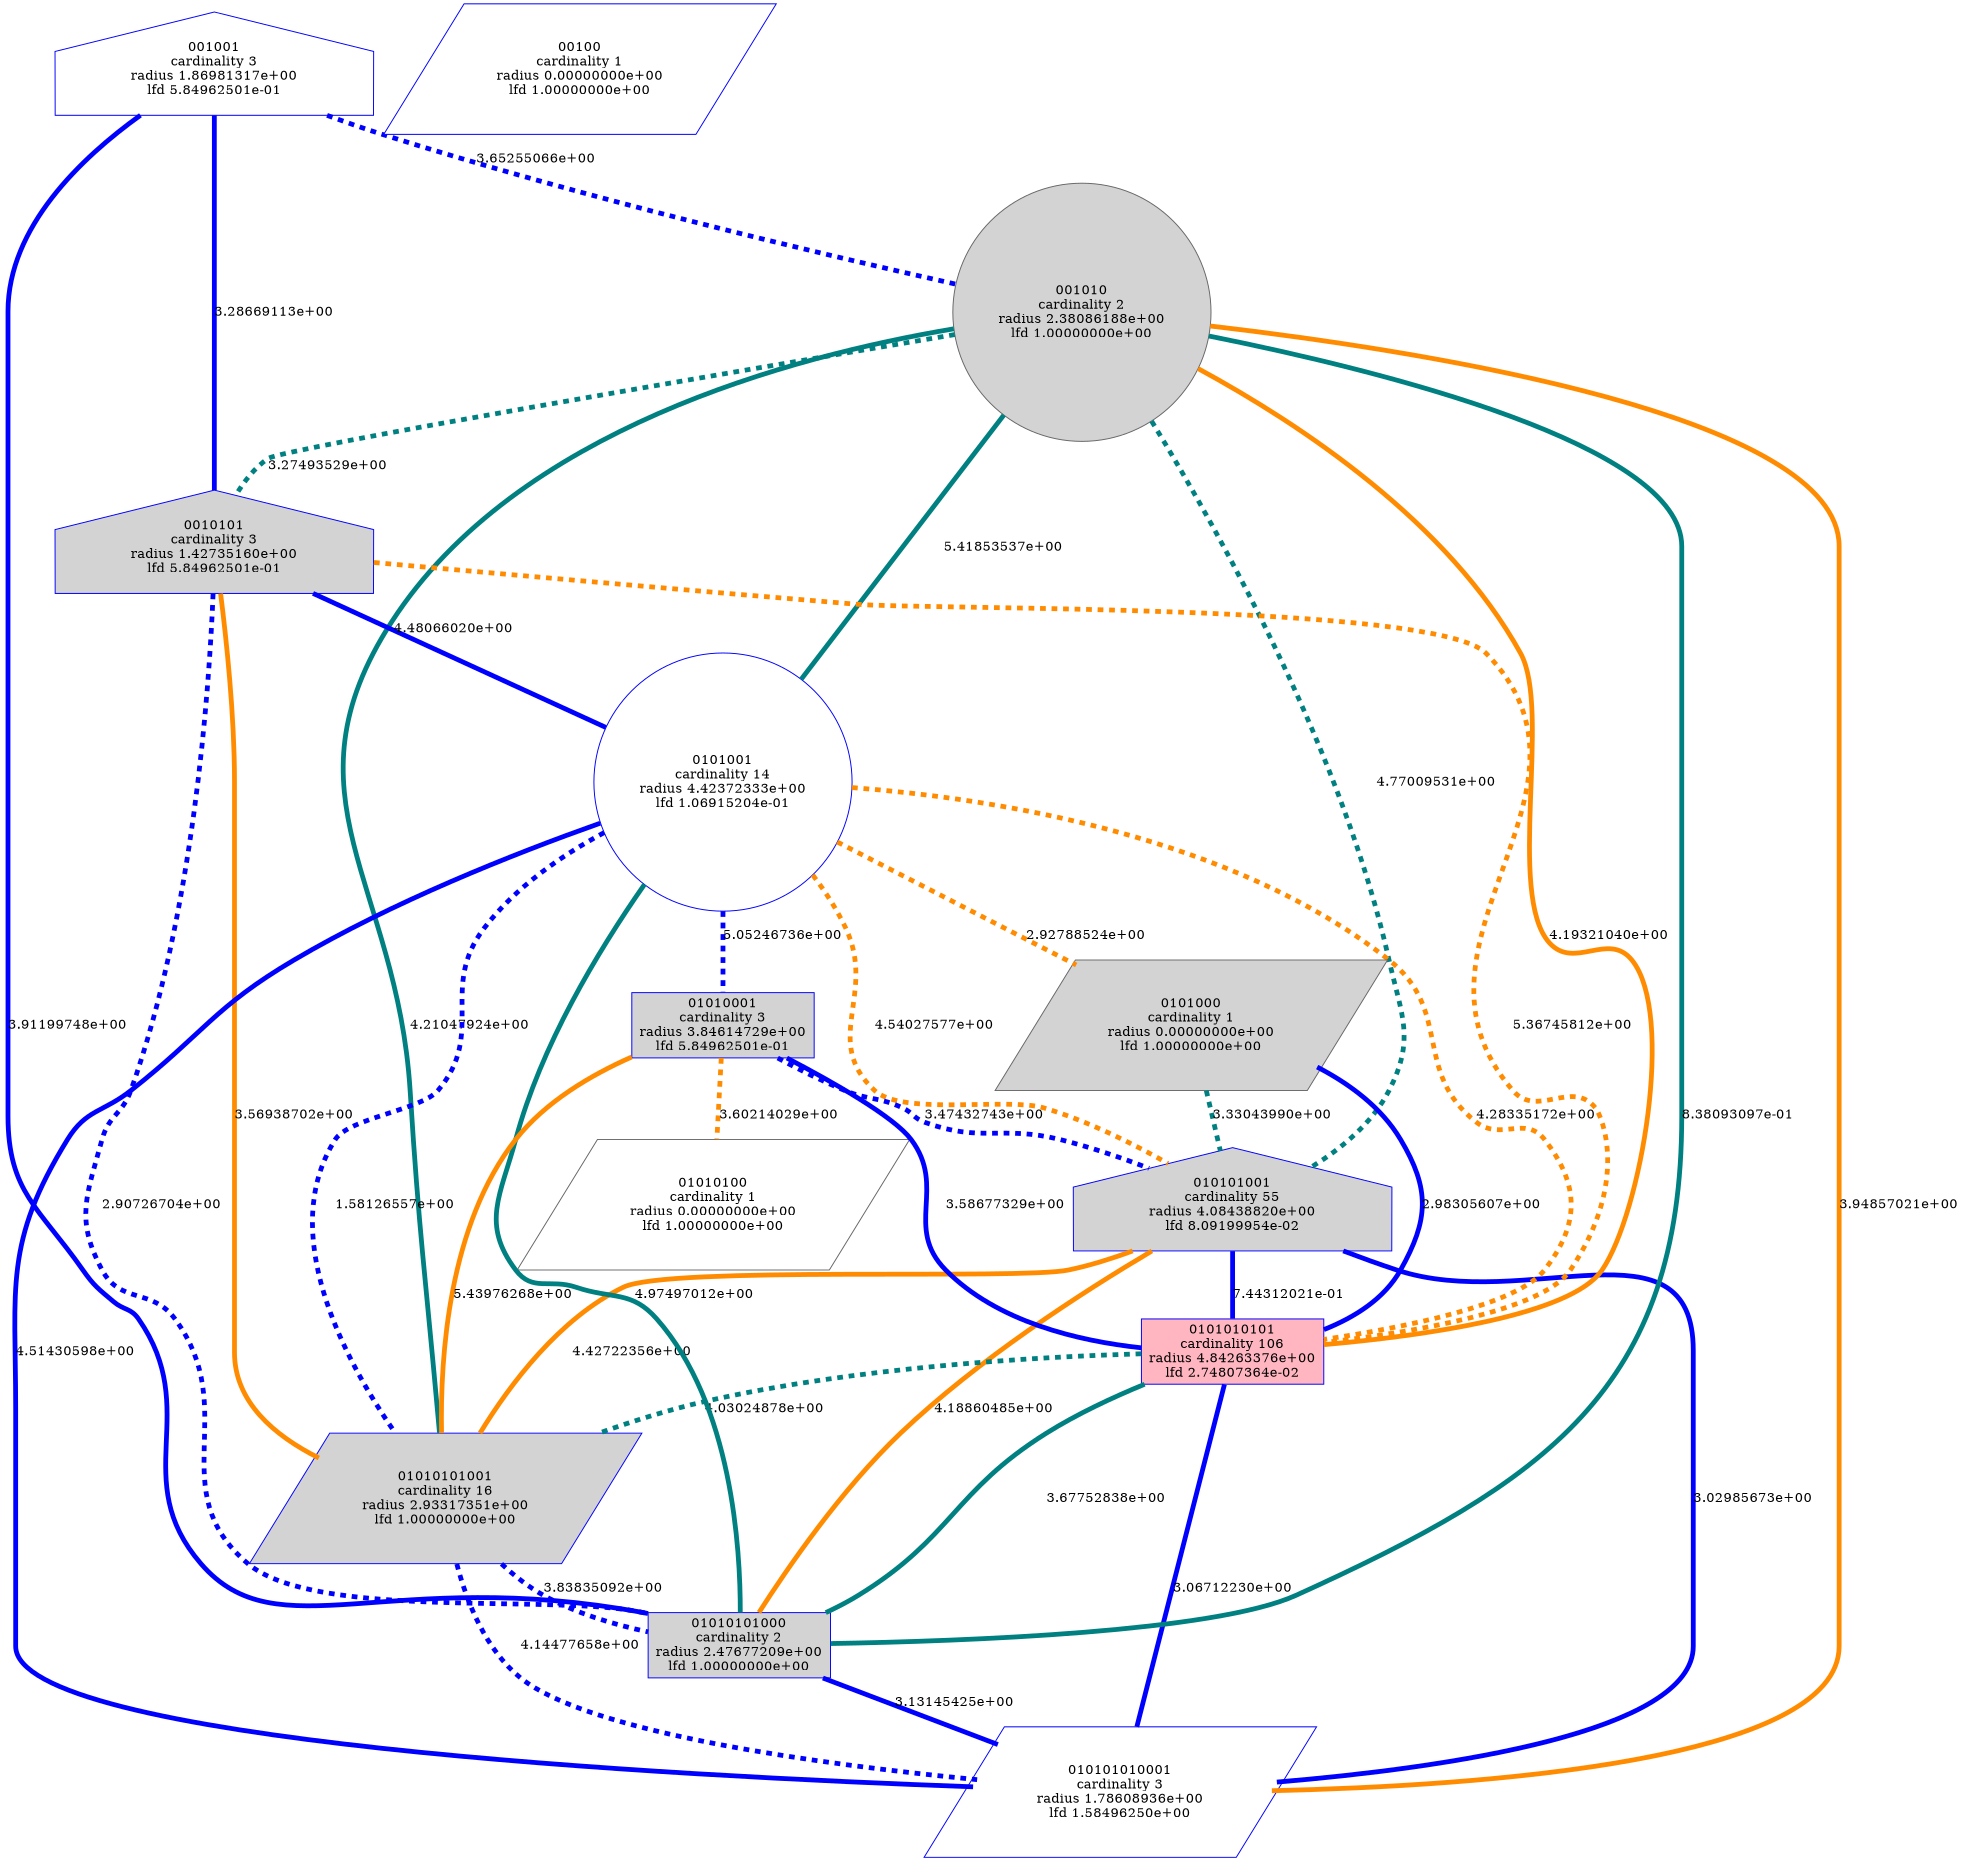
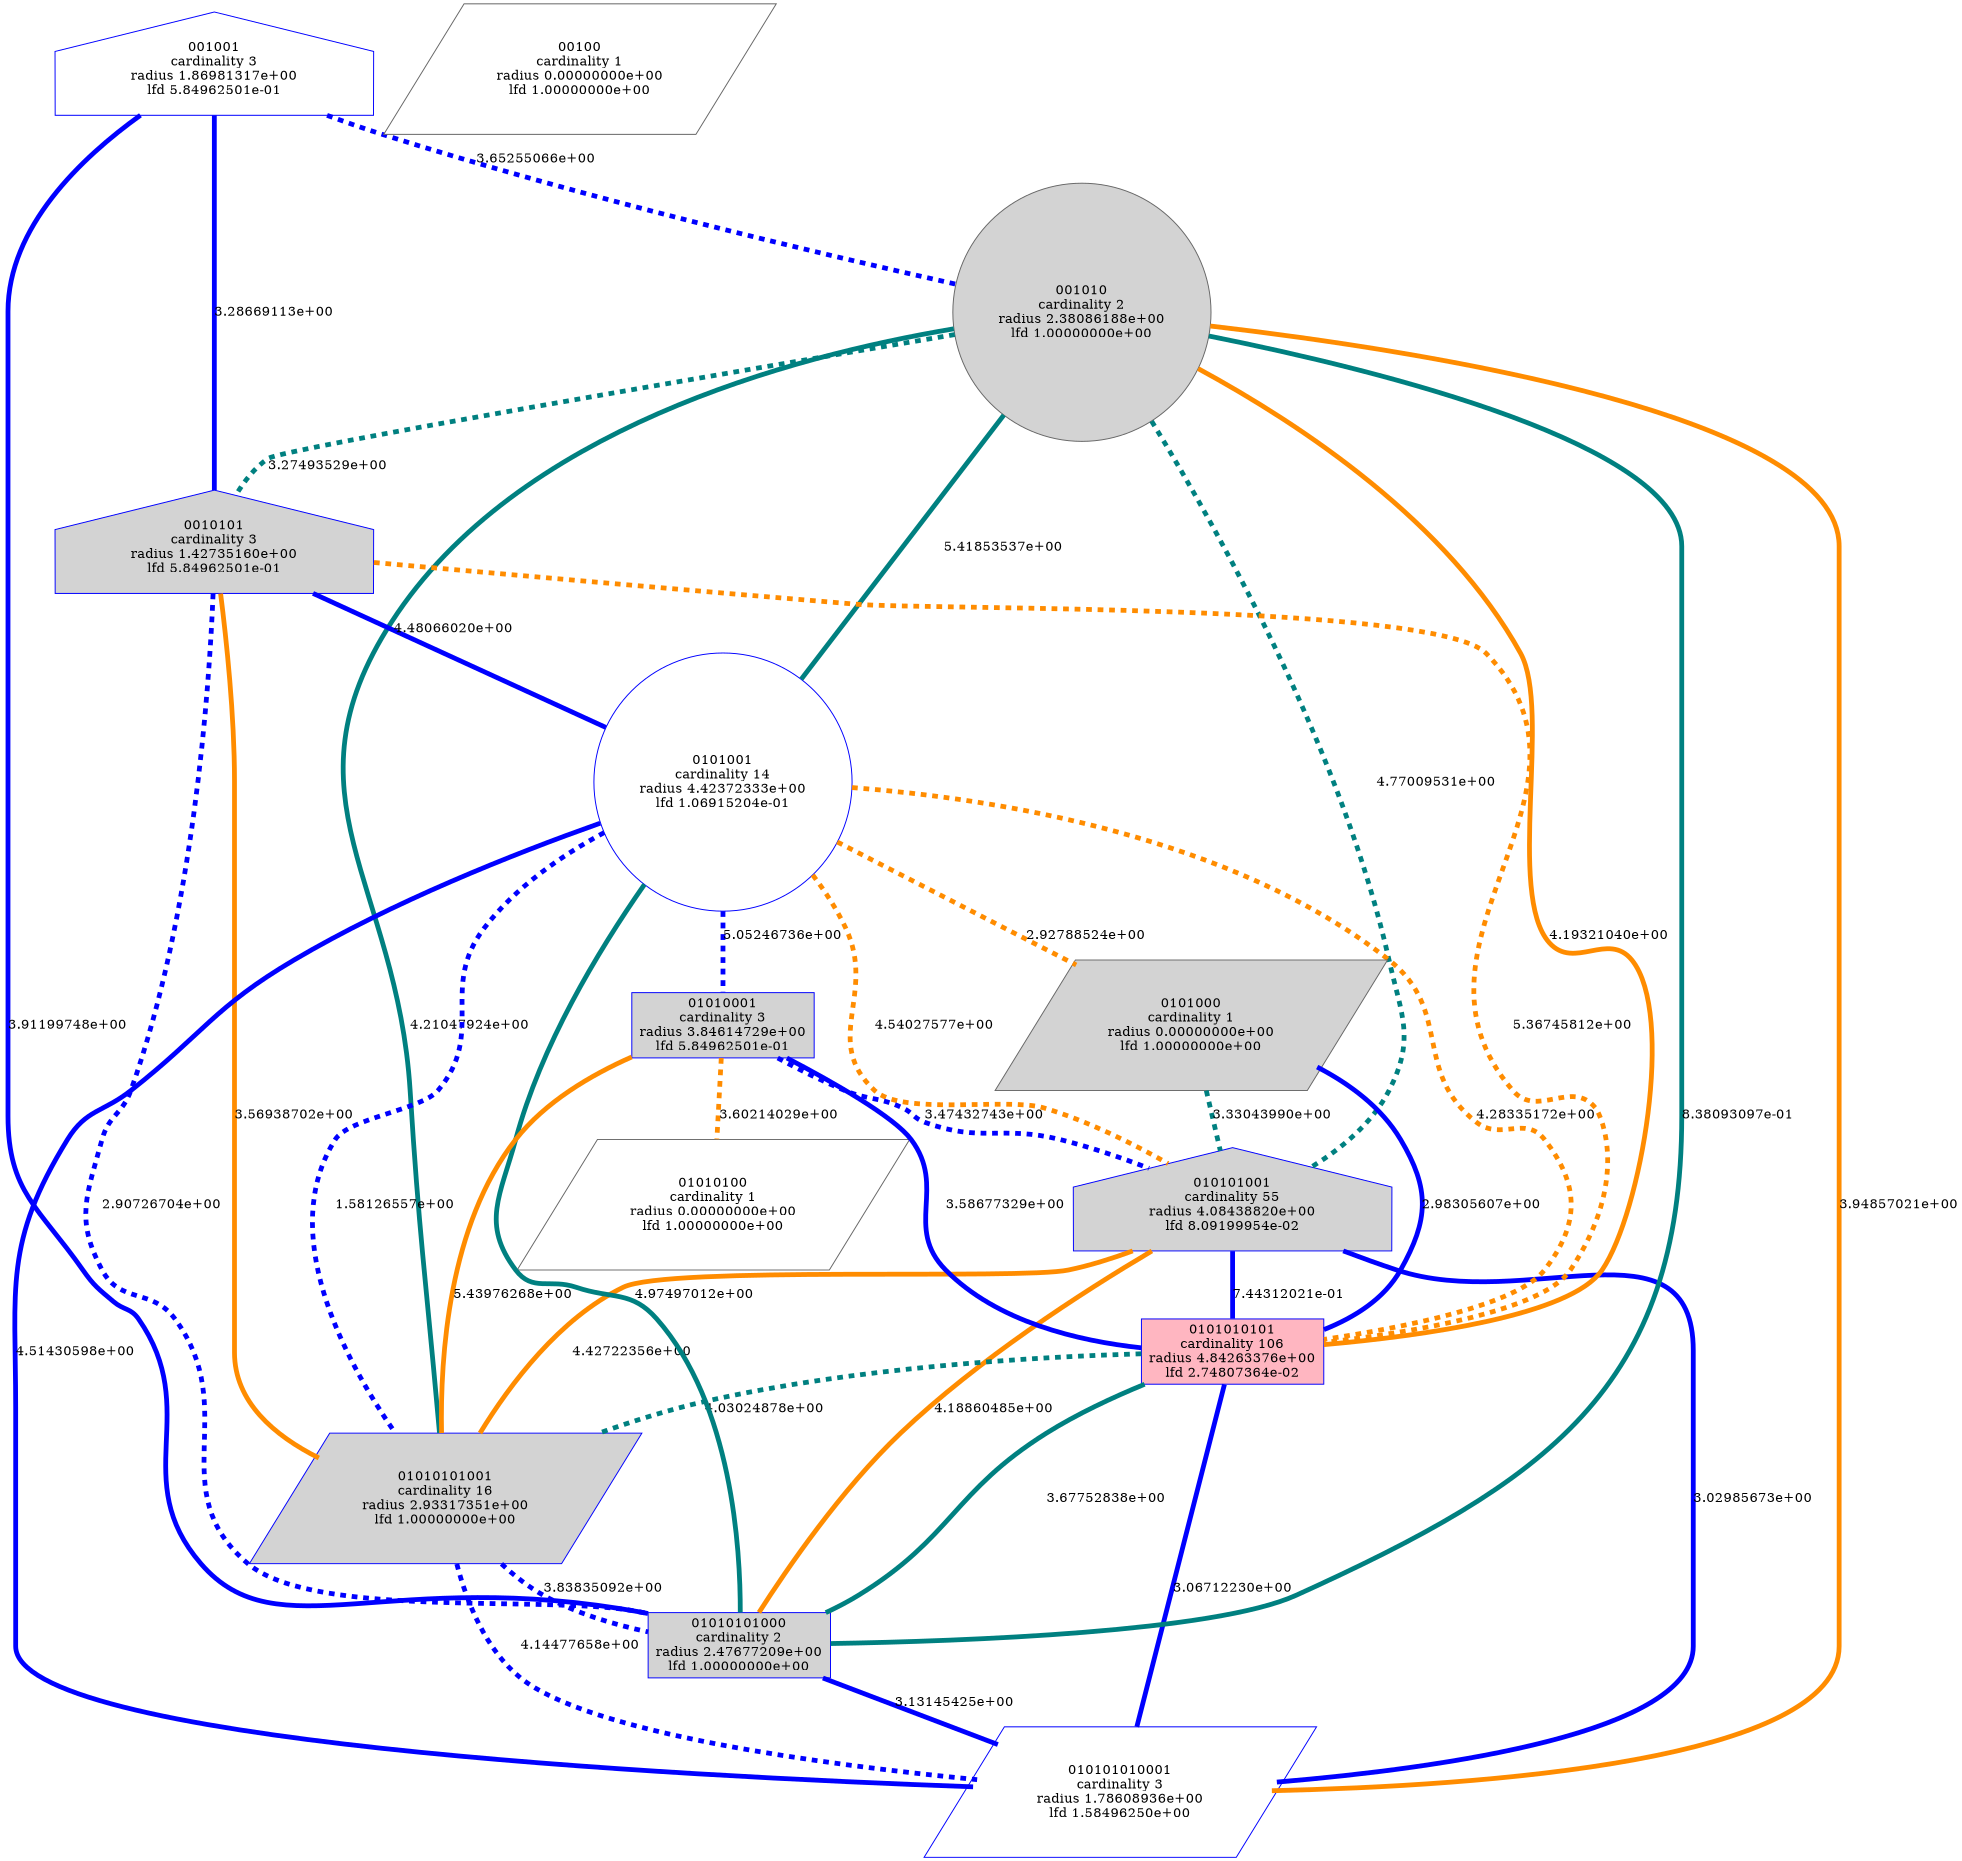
(580, 69) -> (580, 69)
